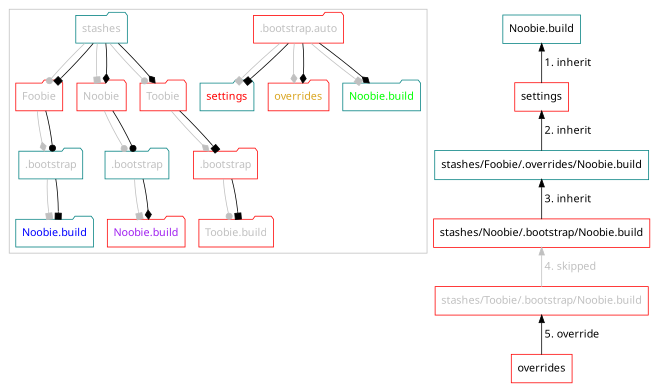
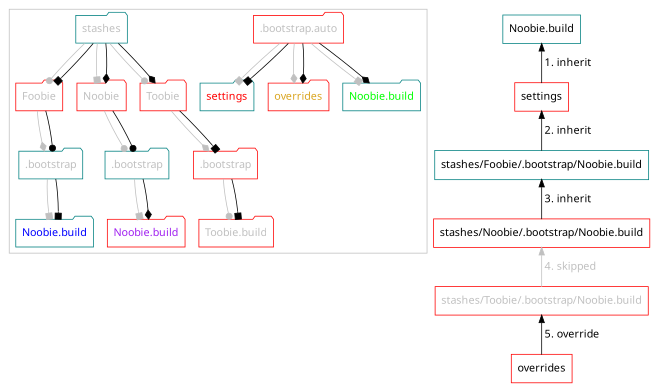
(542, 165) -> (542, 165)
